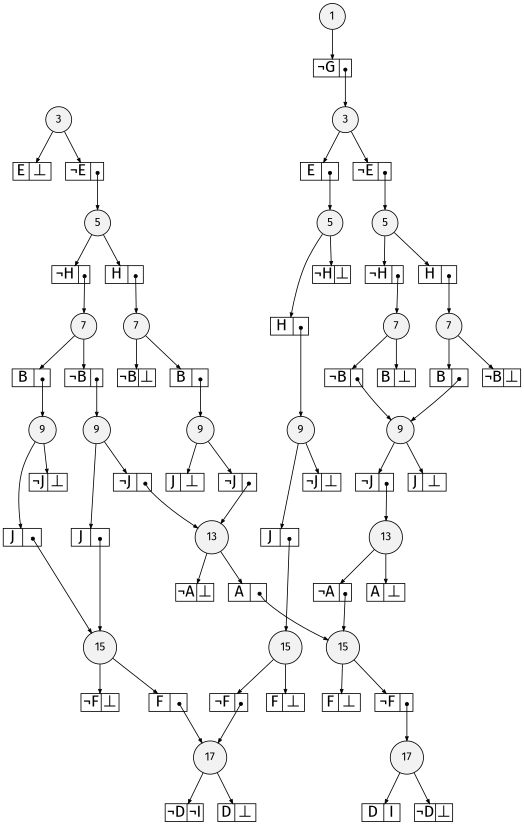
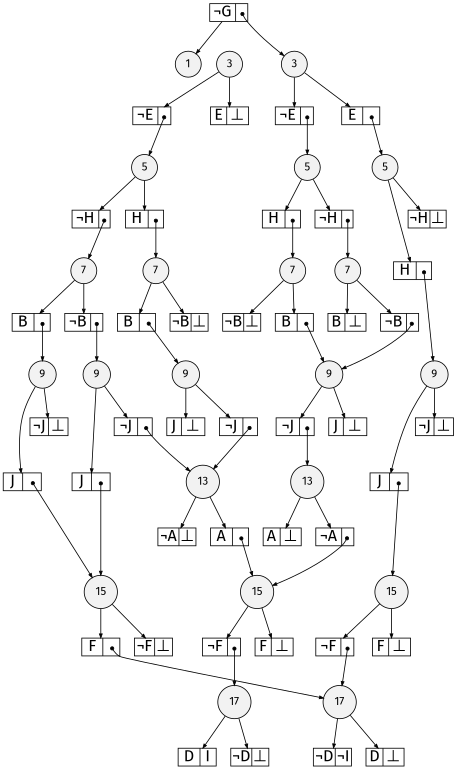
(332, 42) -> (210, 36)
